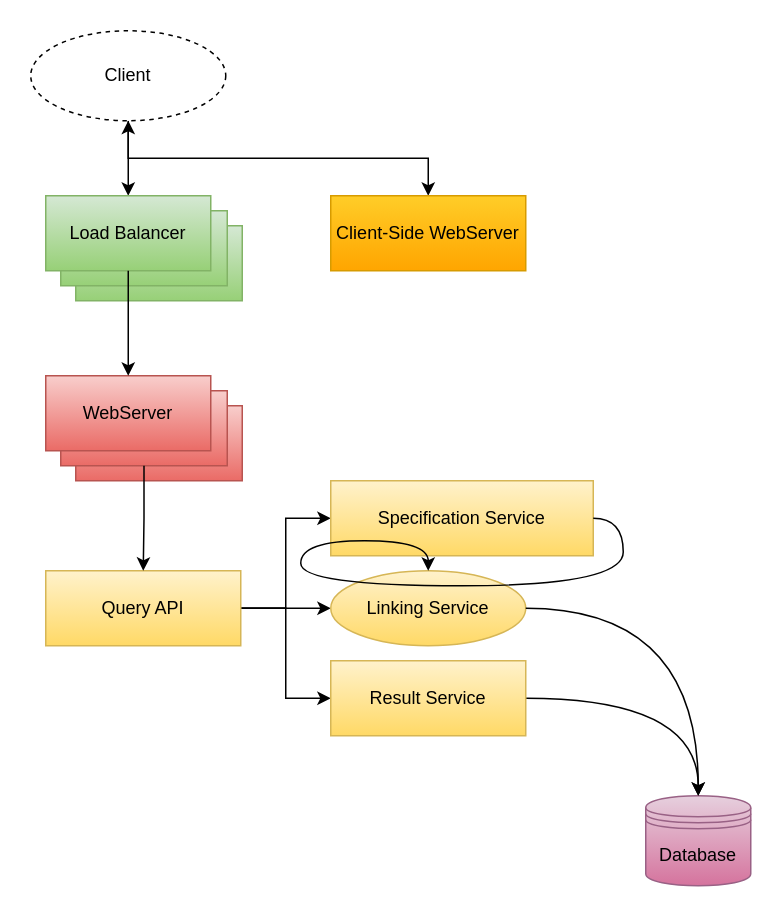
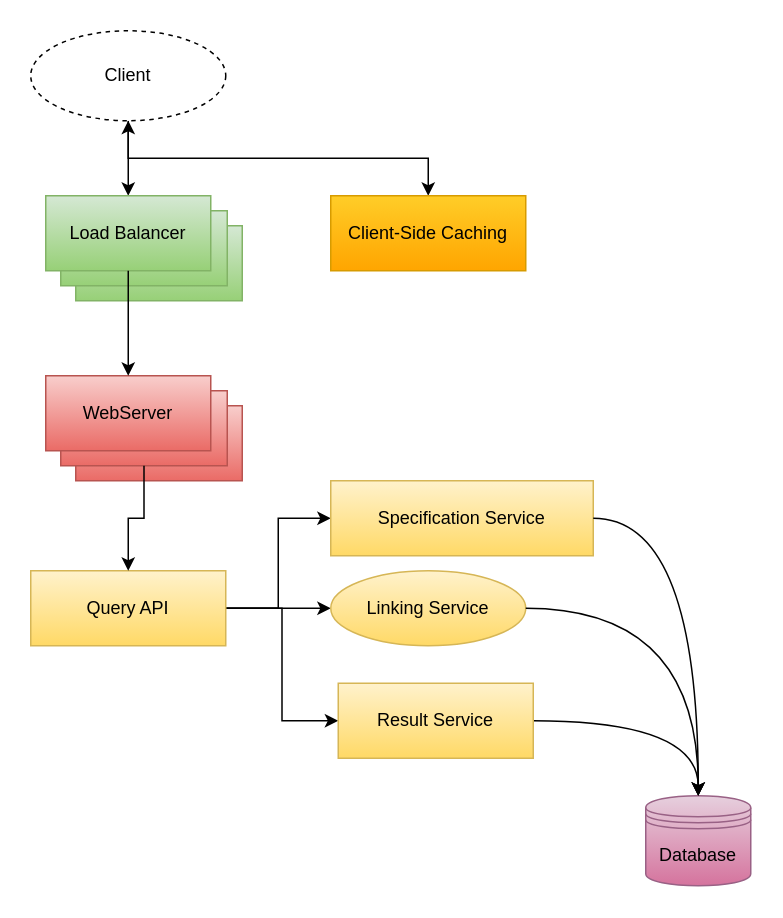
(428, 233) -> (428, 233)
(415, 585) -> (681, 614)
(143, 608) -> (128, 608)
(428, 698) -> (436, 721)
